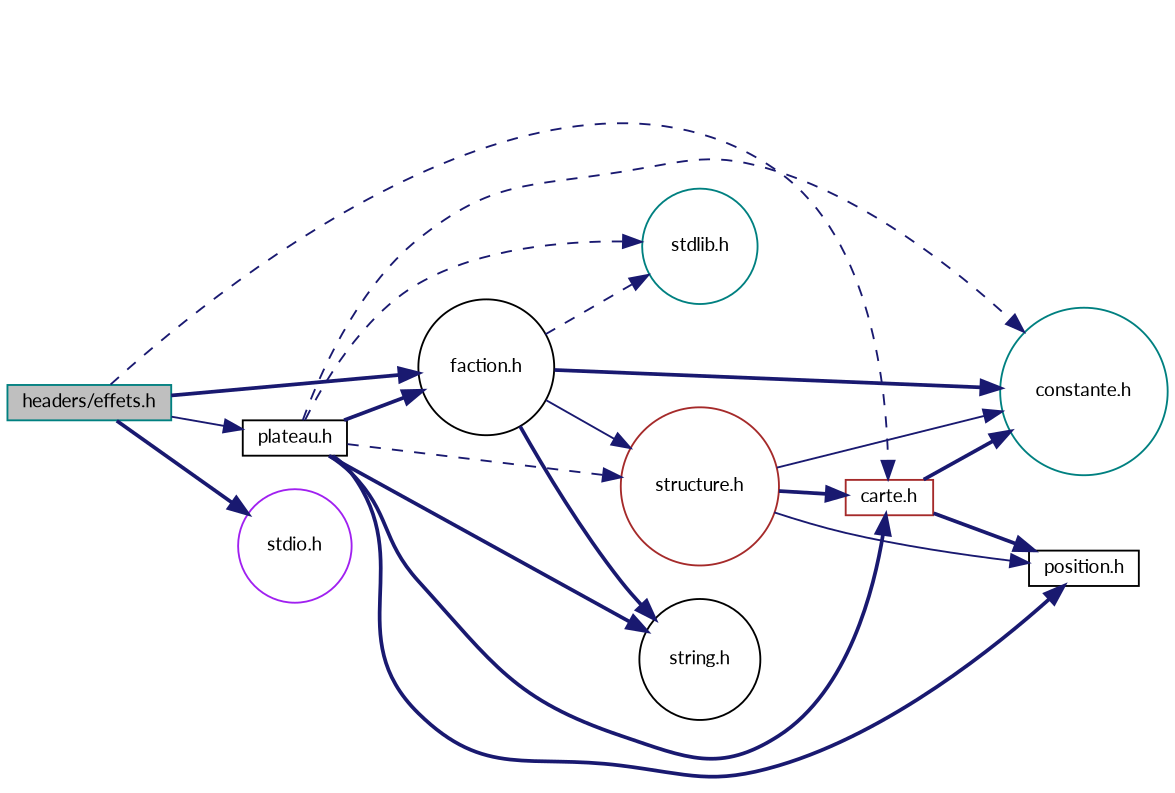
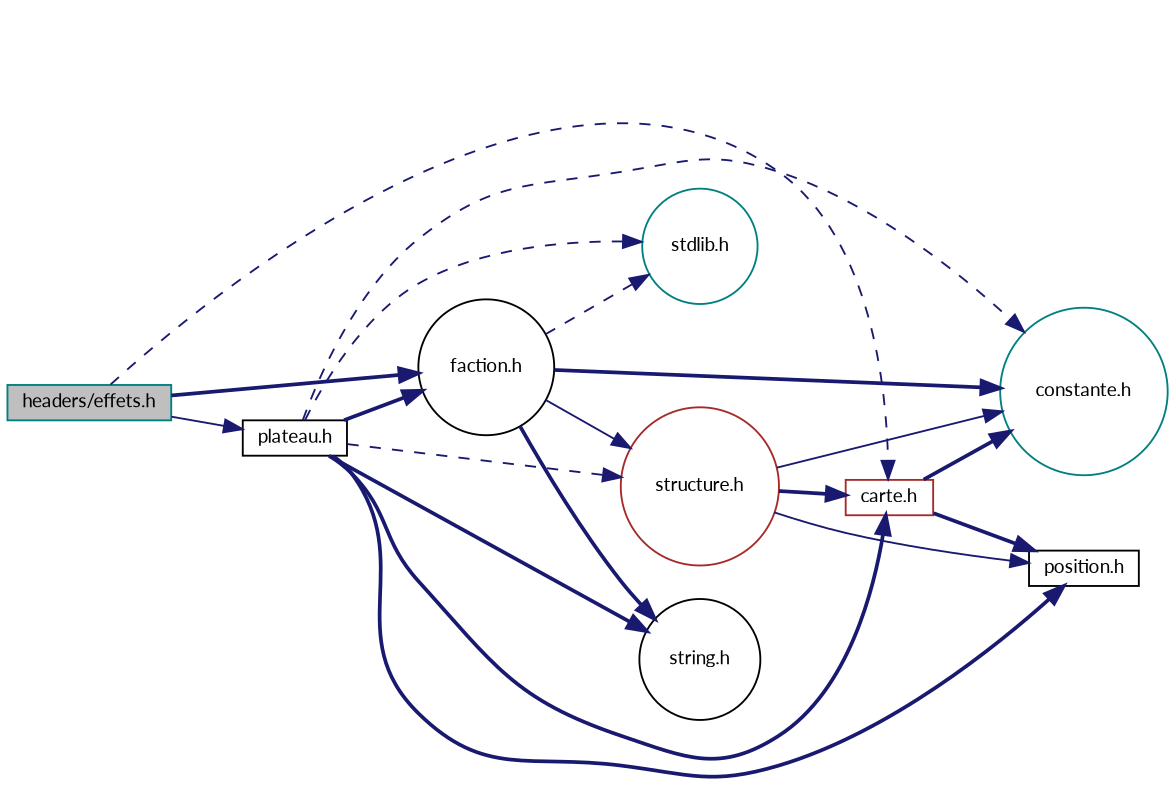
(295, 546) -> none
